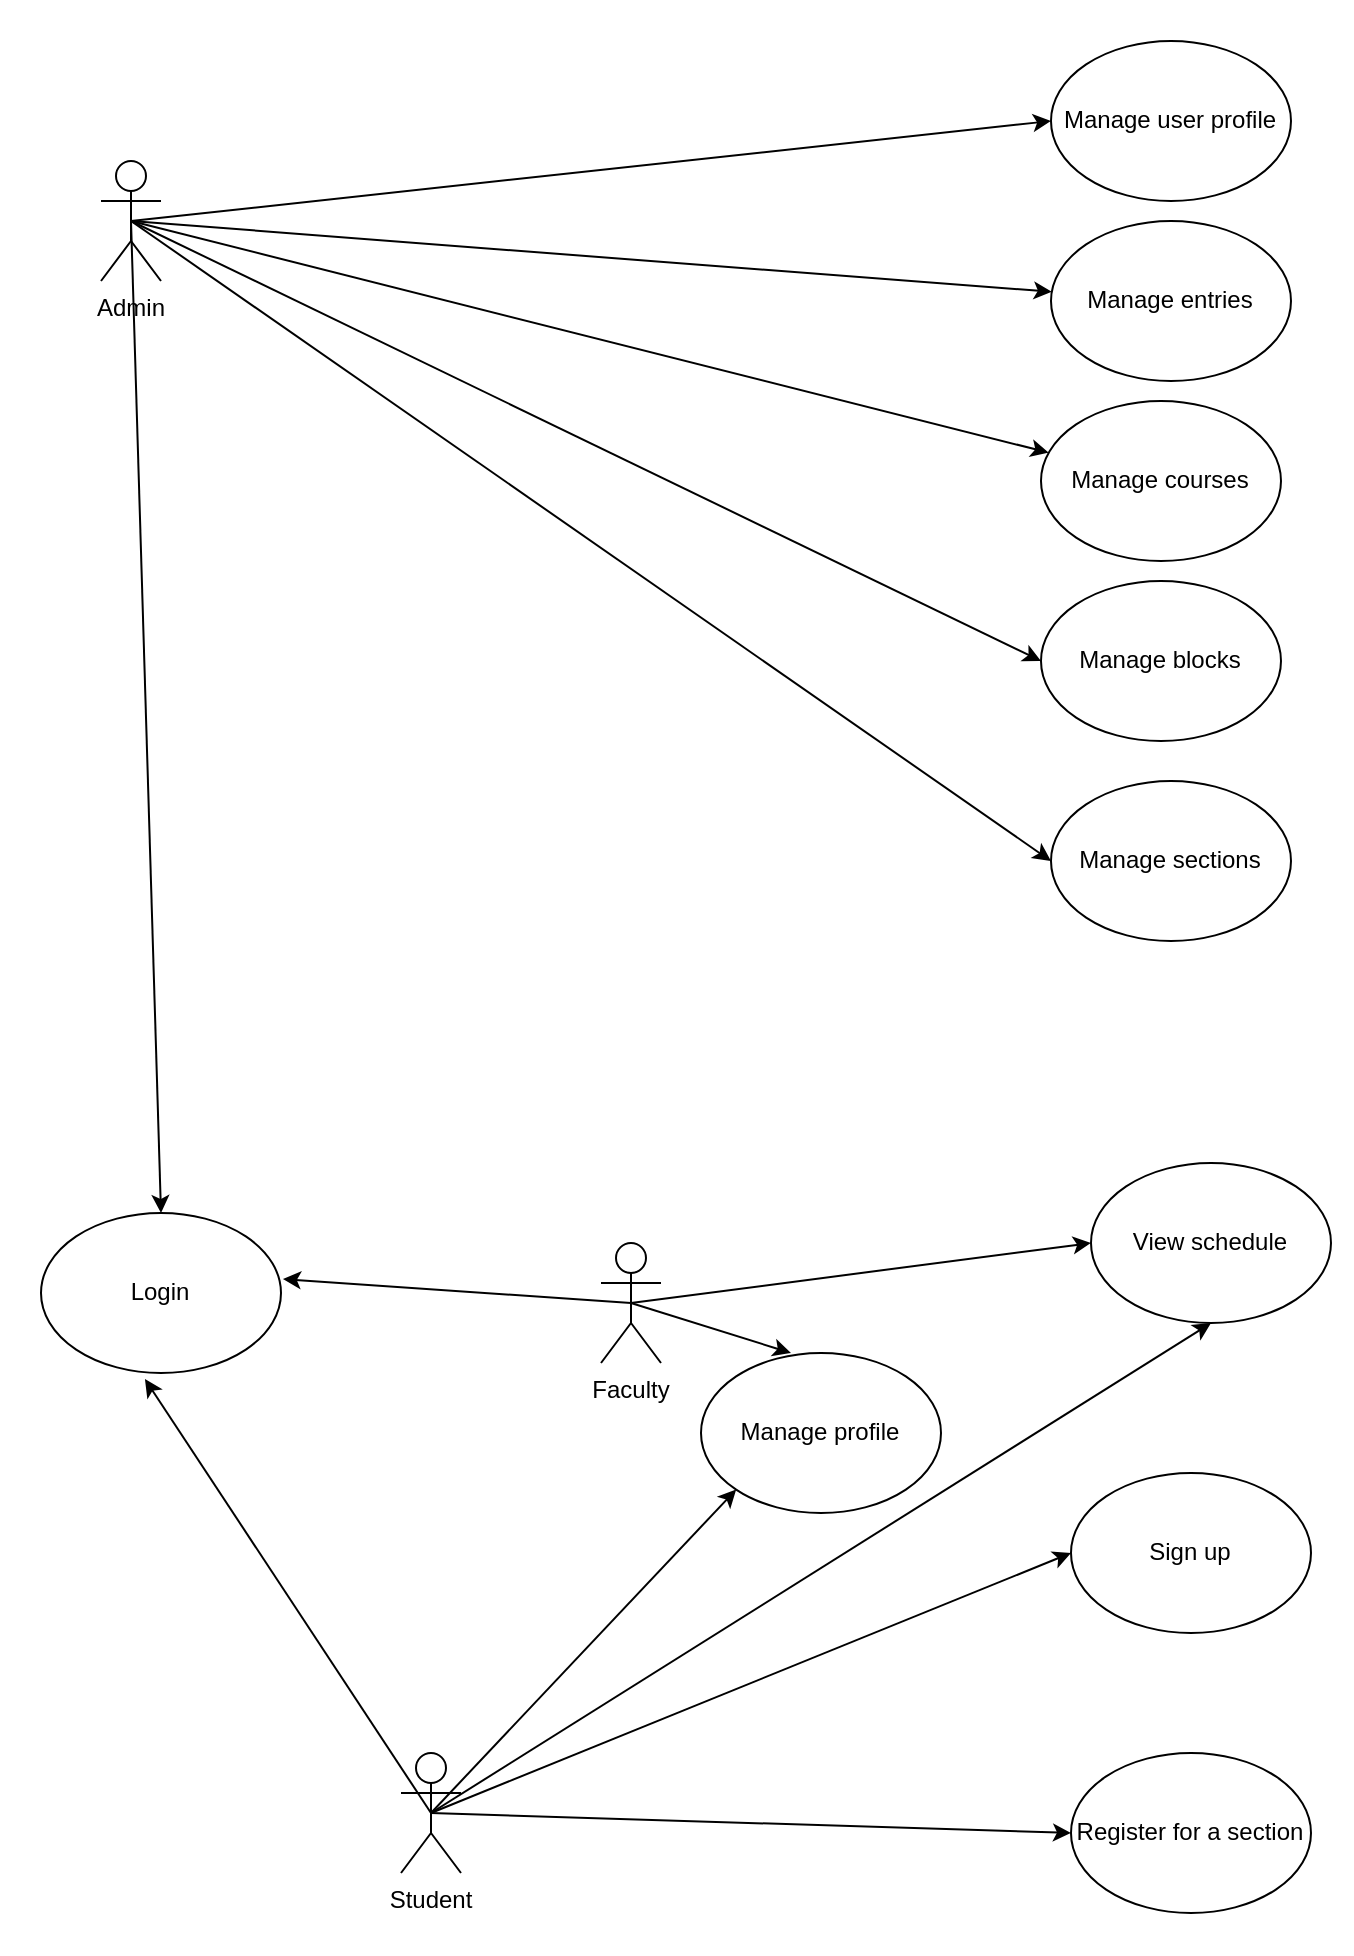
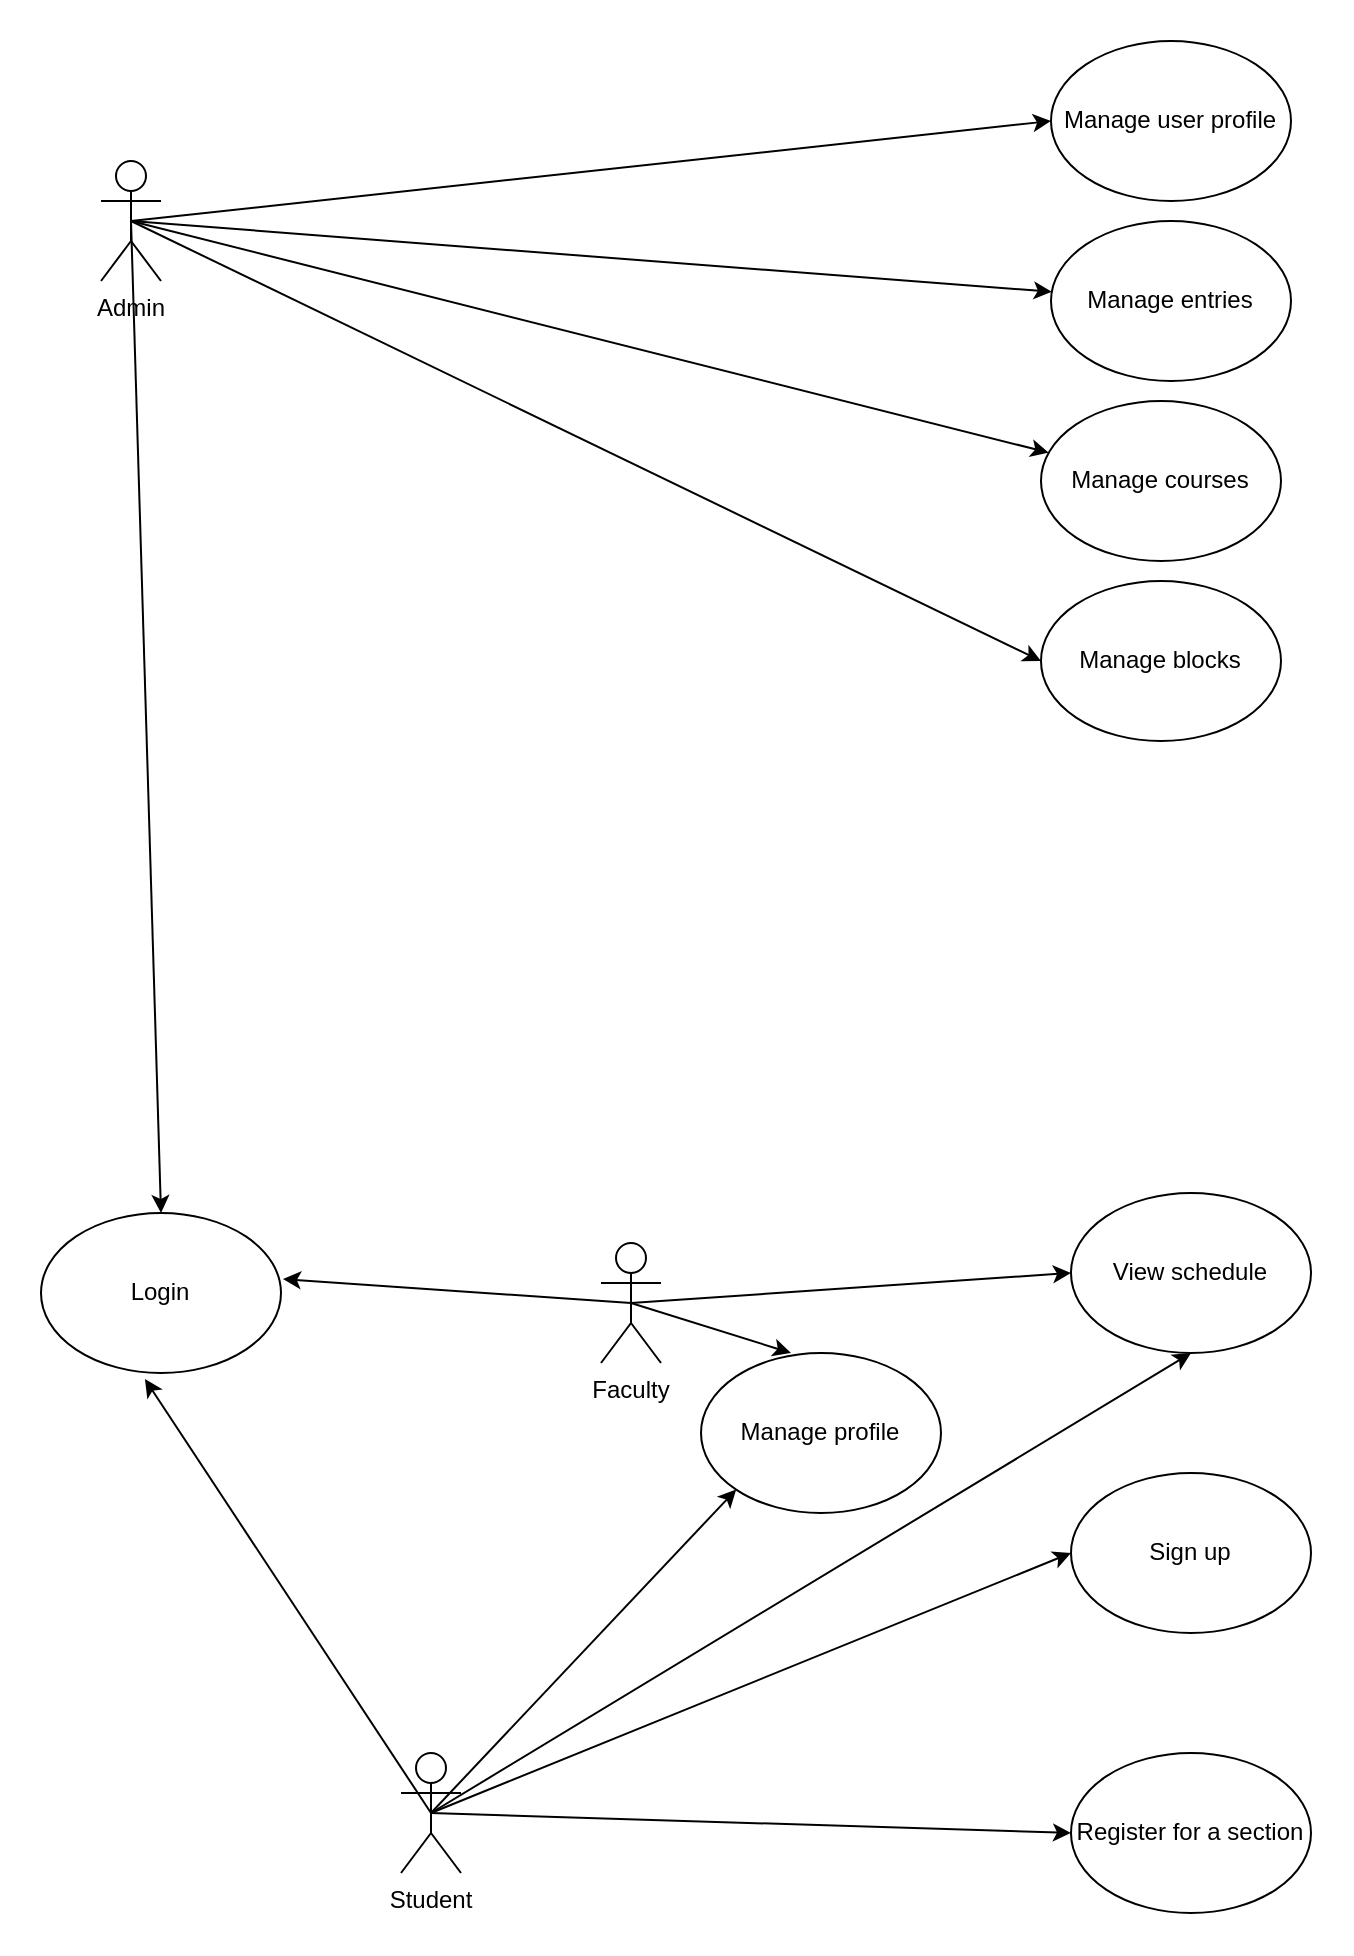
(594, 543) -> none
(1171, 861) -> none
(1211, 1243) -> (1191, 1273)
